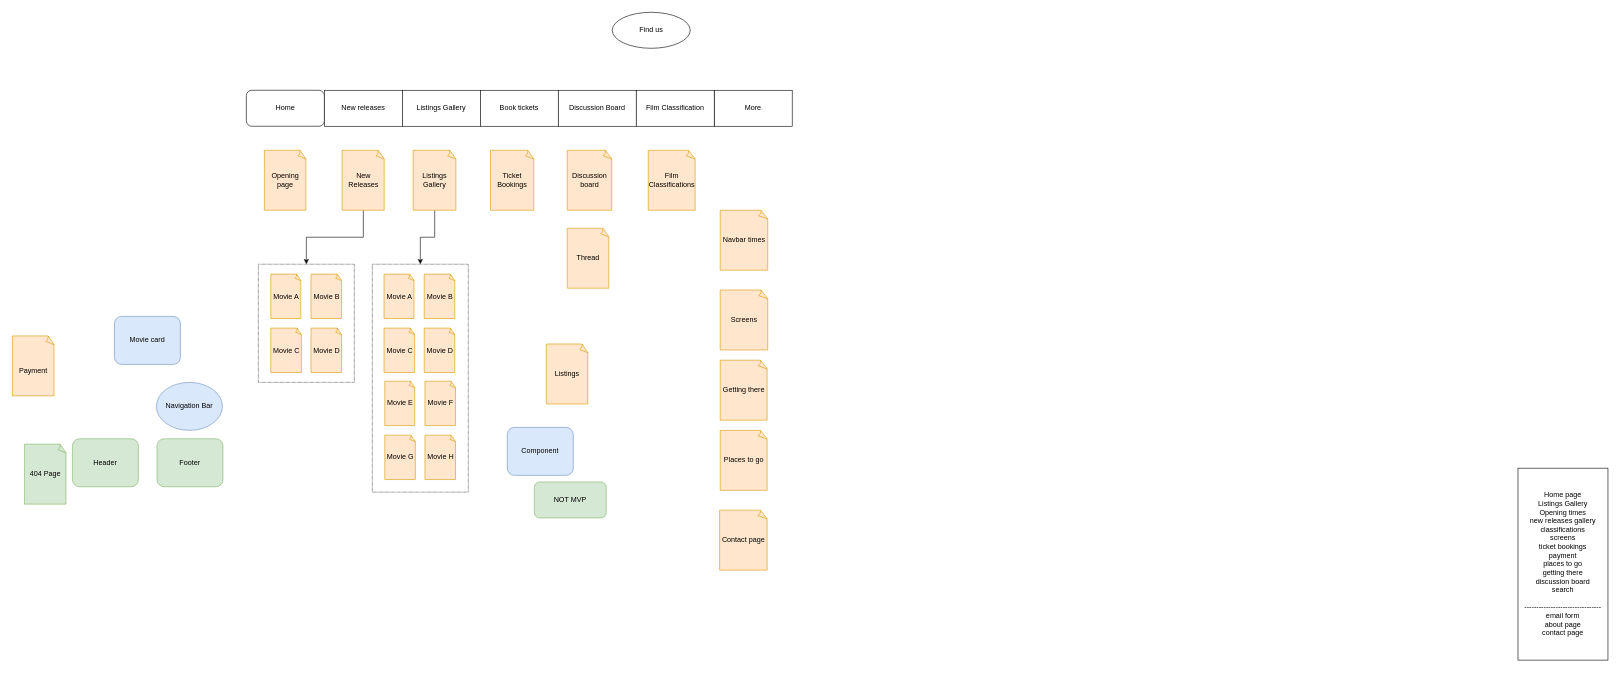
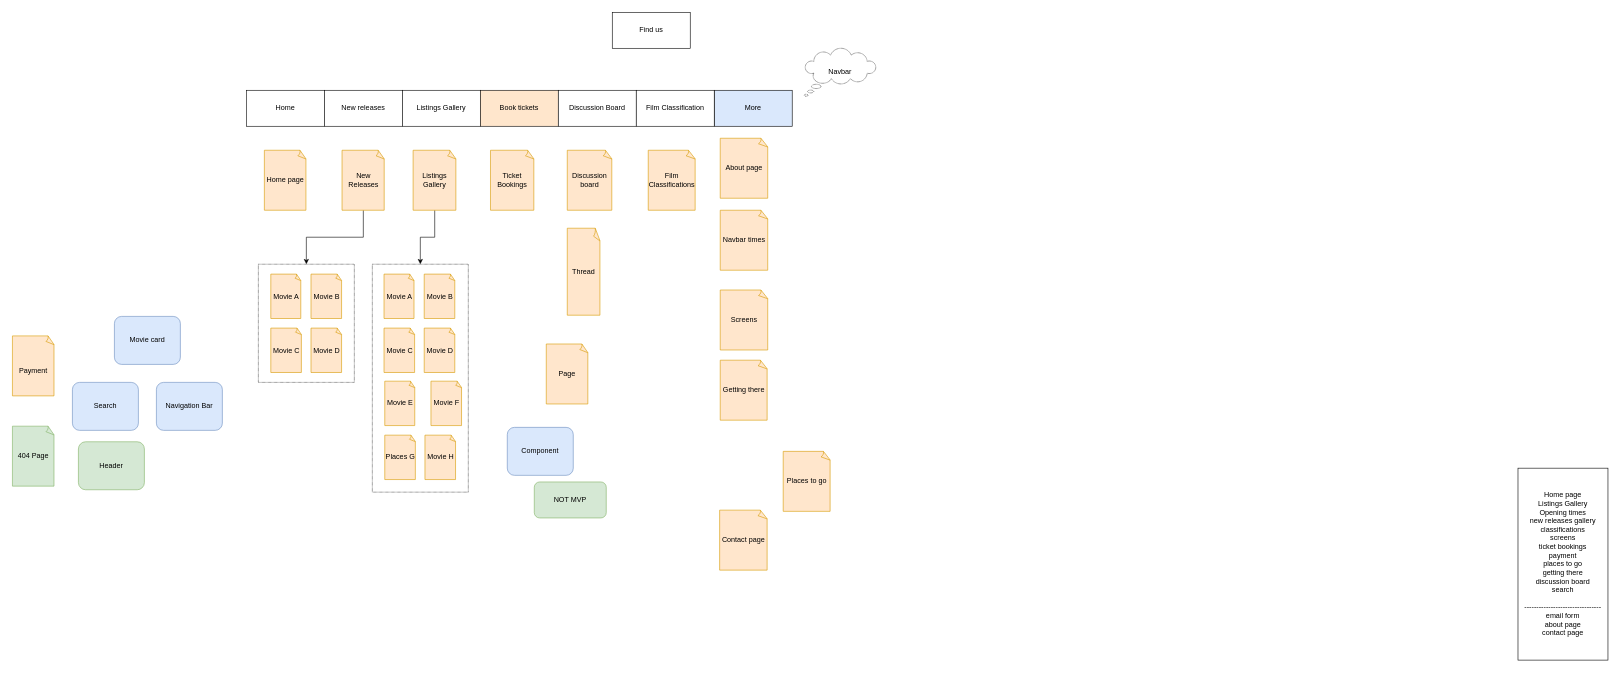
(651, 30) -> (651, 30)
none -> (840, 72)
(285, 108) -> (285, 108)
(519, 108) -> (519, 108)
(753, 108) -> (753, 108)
none -> (744, 168)
(285, 180) -> (285, 180)
(588, 258) -> (584, 272)
(567, 374) -> (567, 374)
(440, 404) -> (446, 404)
none -> (105, 407)
(189, 407) -> (189, 407)
(401, 458) -> (401, 458)
(744, 461) -> (807, 482)
(105, 463) -> (111, 466)
(190, 463) -> none
(45, 474) -> (33, 456)
